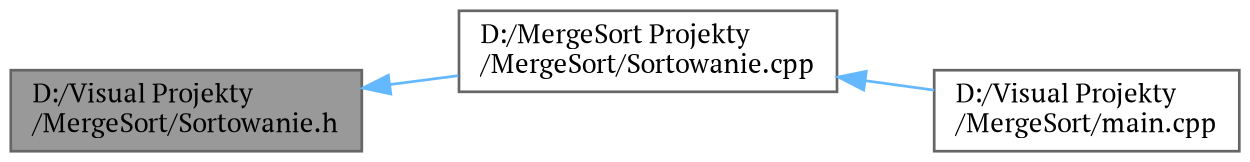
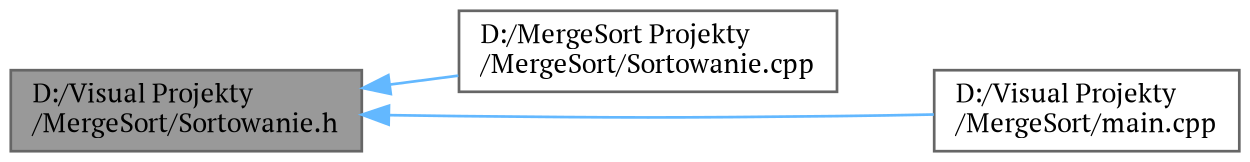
(900, 85) -> (662, 117)
